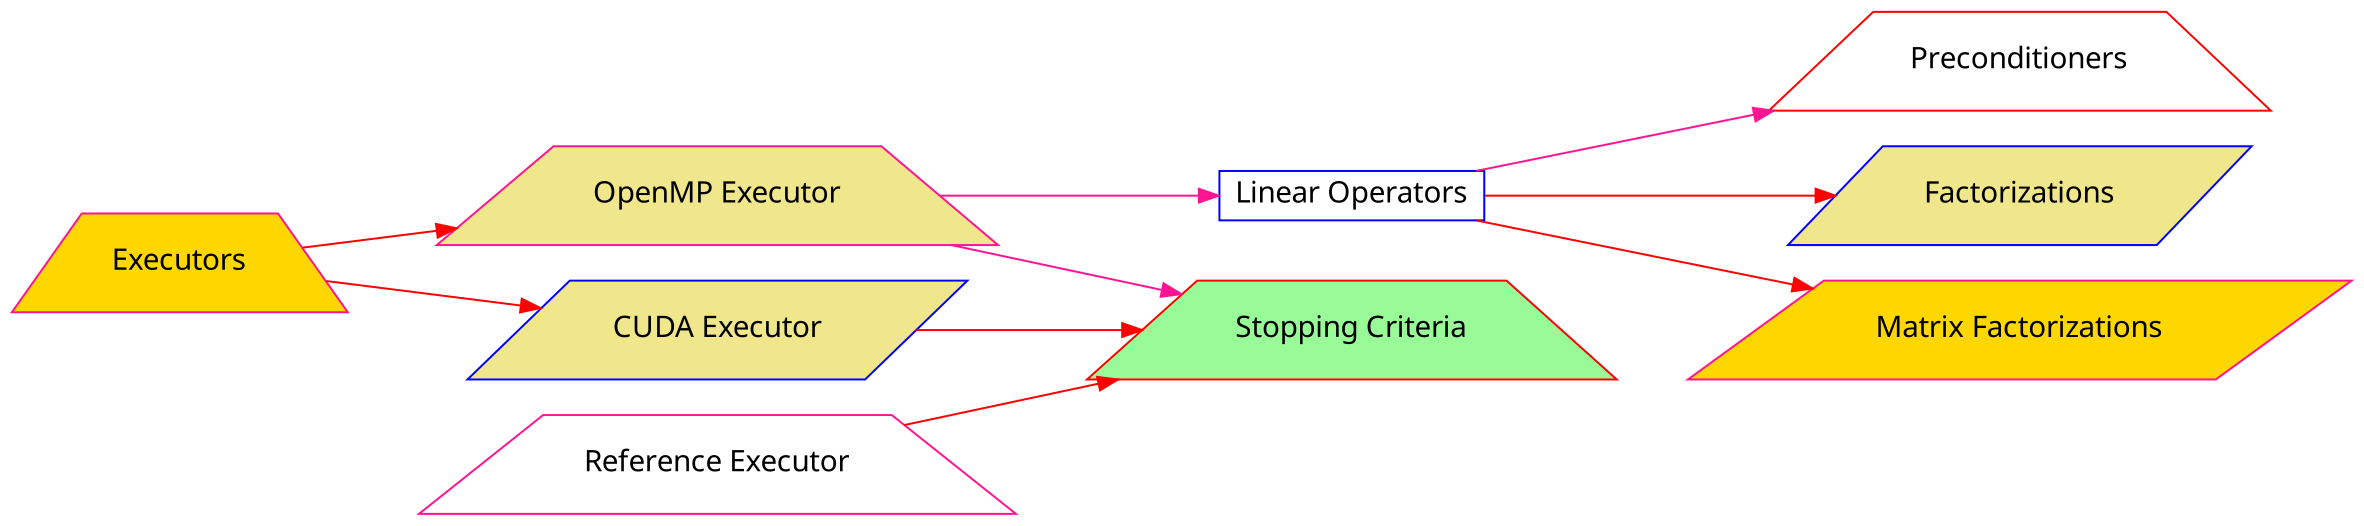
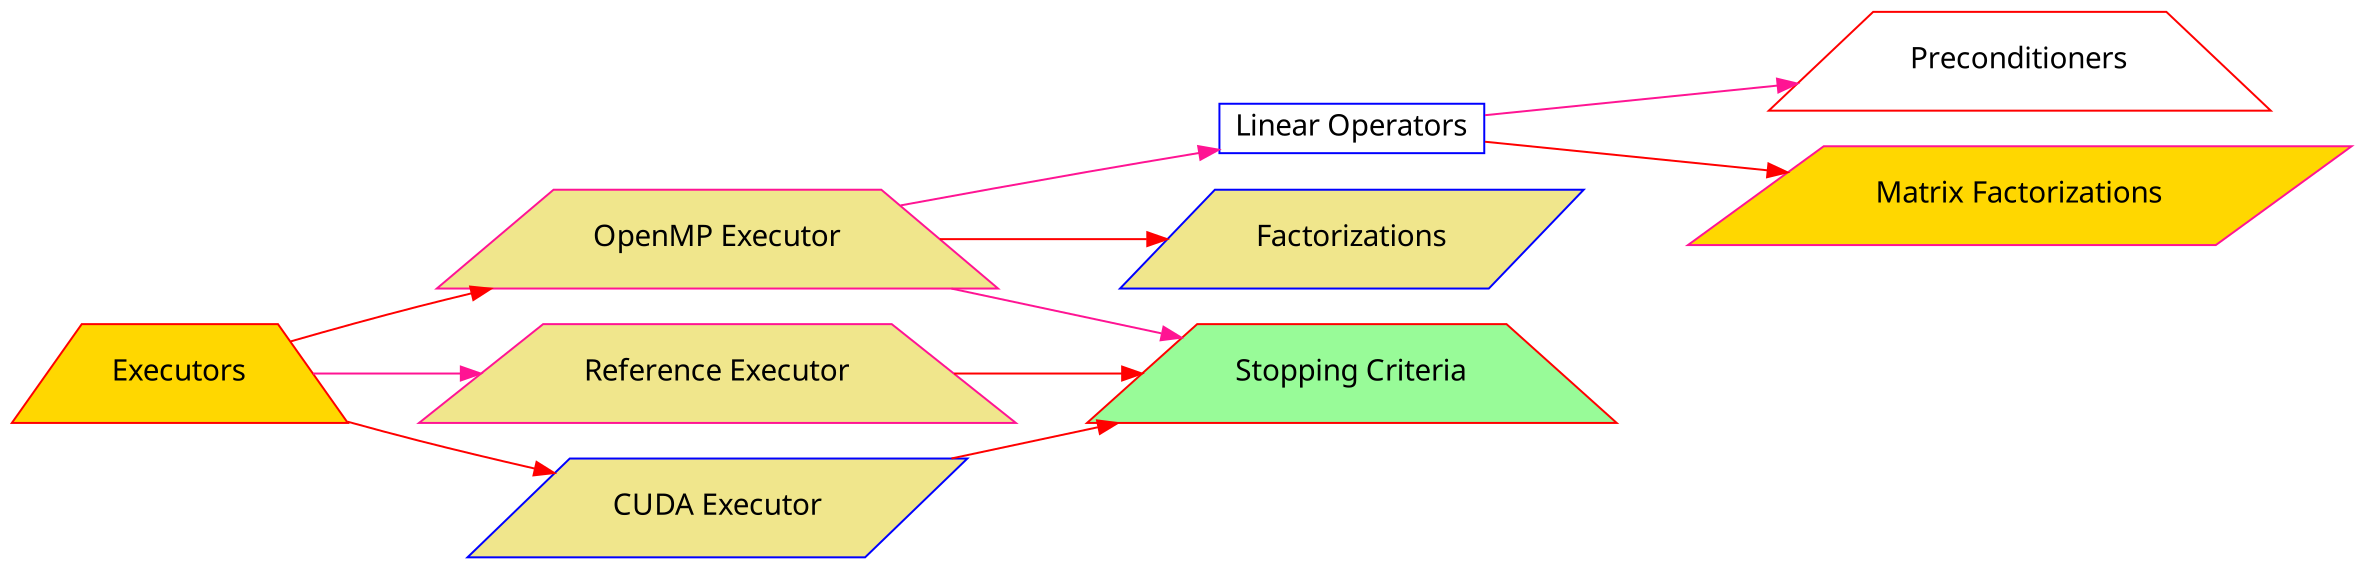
(1650, 196) -> (1043, 239)
(180, 263) -> (180, 374)
none -> (387, 374)
(717, 464) -> (717, 374)
